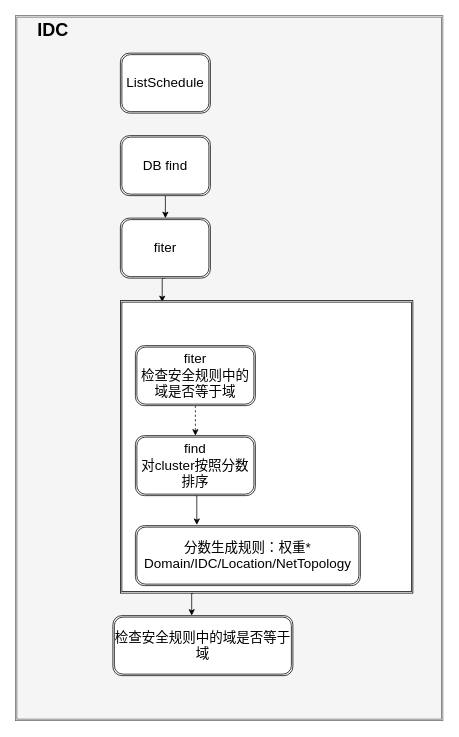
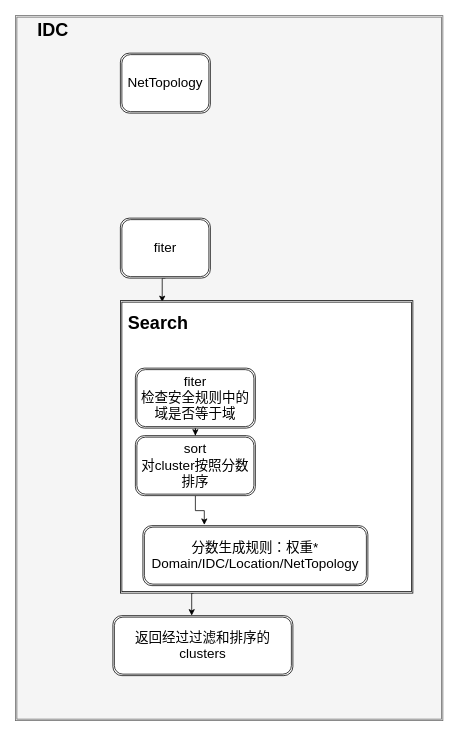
(165, 83) -> (165, 83)
(165, 165) -> none
(165, 204) -> none
none -> (158, 323)
(195, 375) -> (195, 398)
(195, 465) -> (195, 465)
(248, 555) -> (255, 555)
(203, 645) -> (203, 645)
